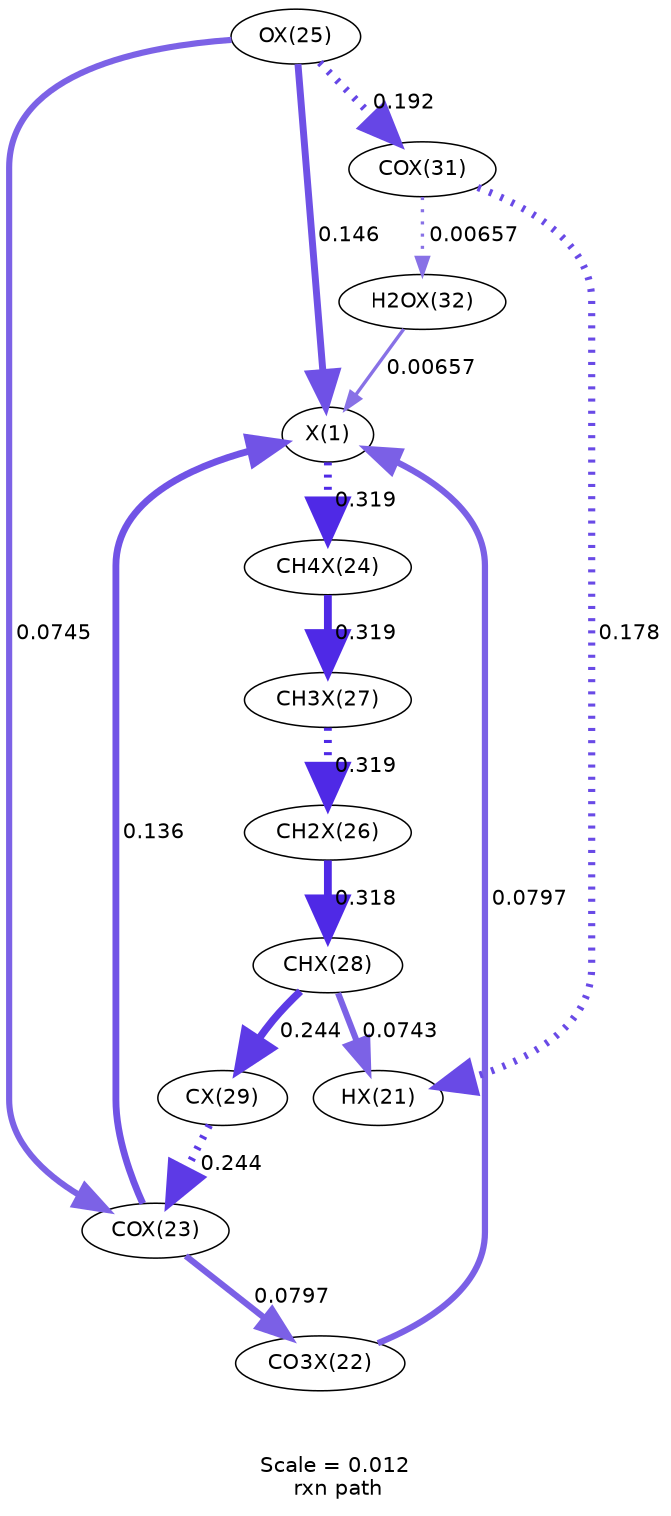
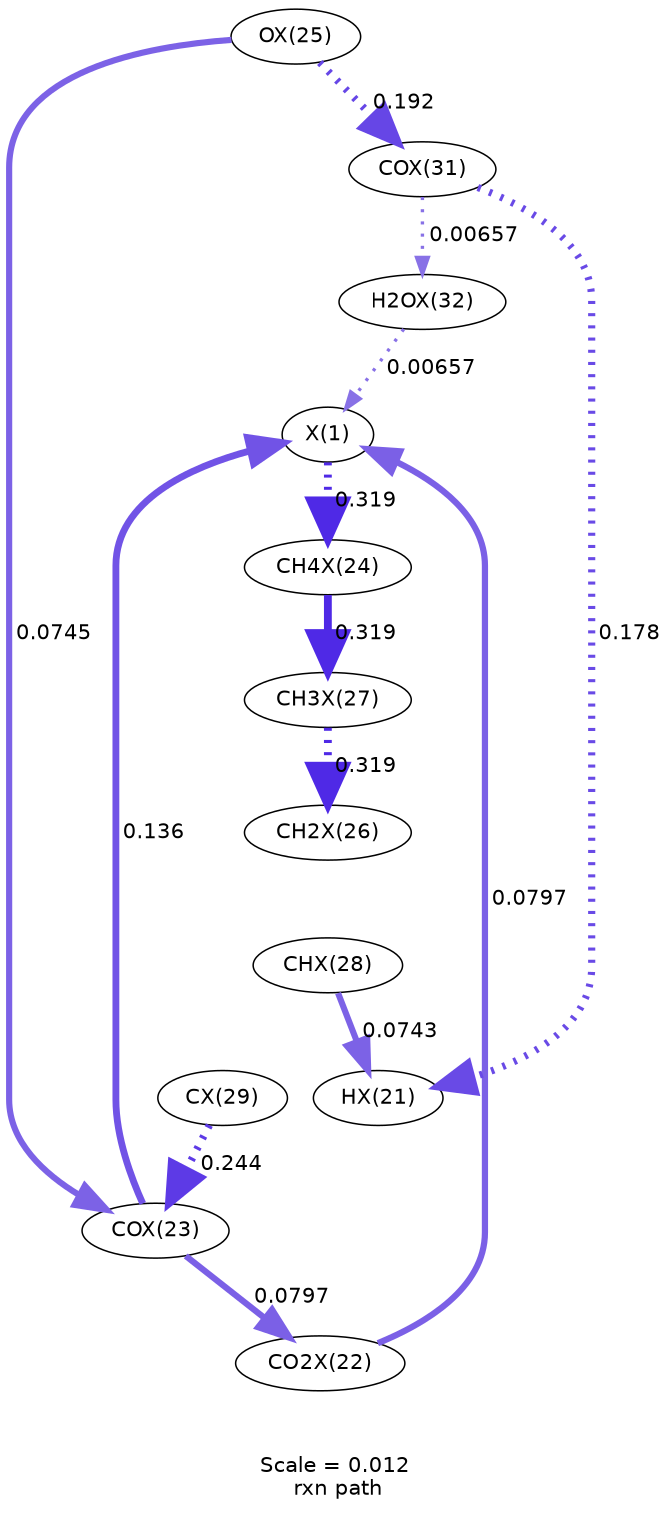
(310, 218) -> none
(380, 362) -> (380, 362)
(328, 879) -> none
(278, 1014) -> none
(320, 1363) -> (320, 1363)
